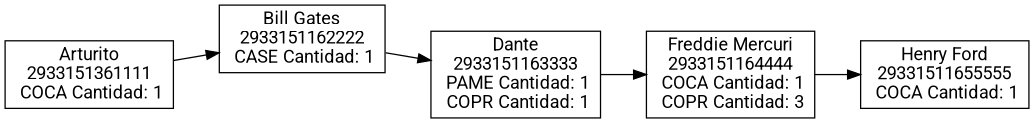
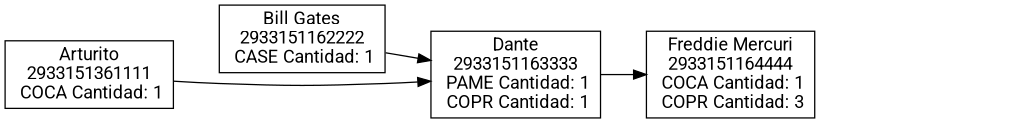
(190, 58) -> (296, 85)
(945, 75) -> none
